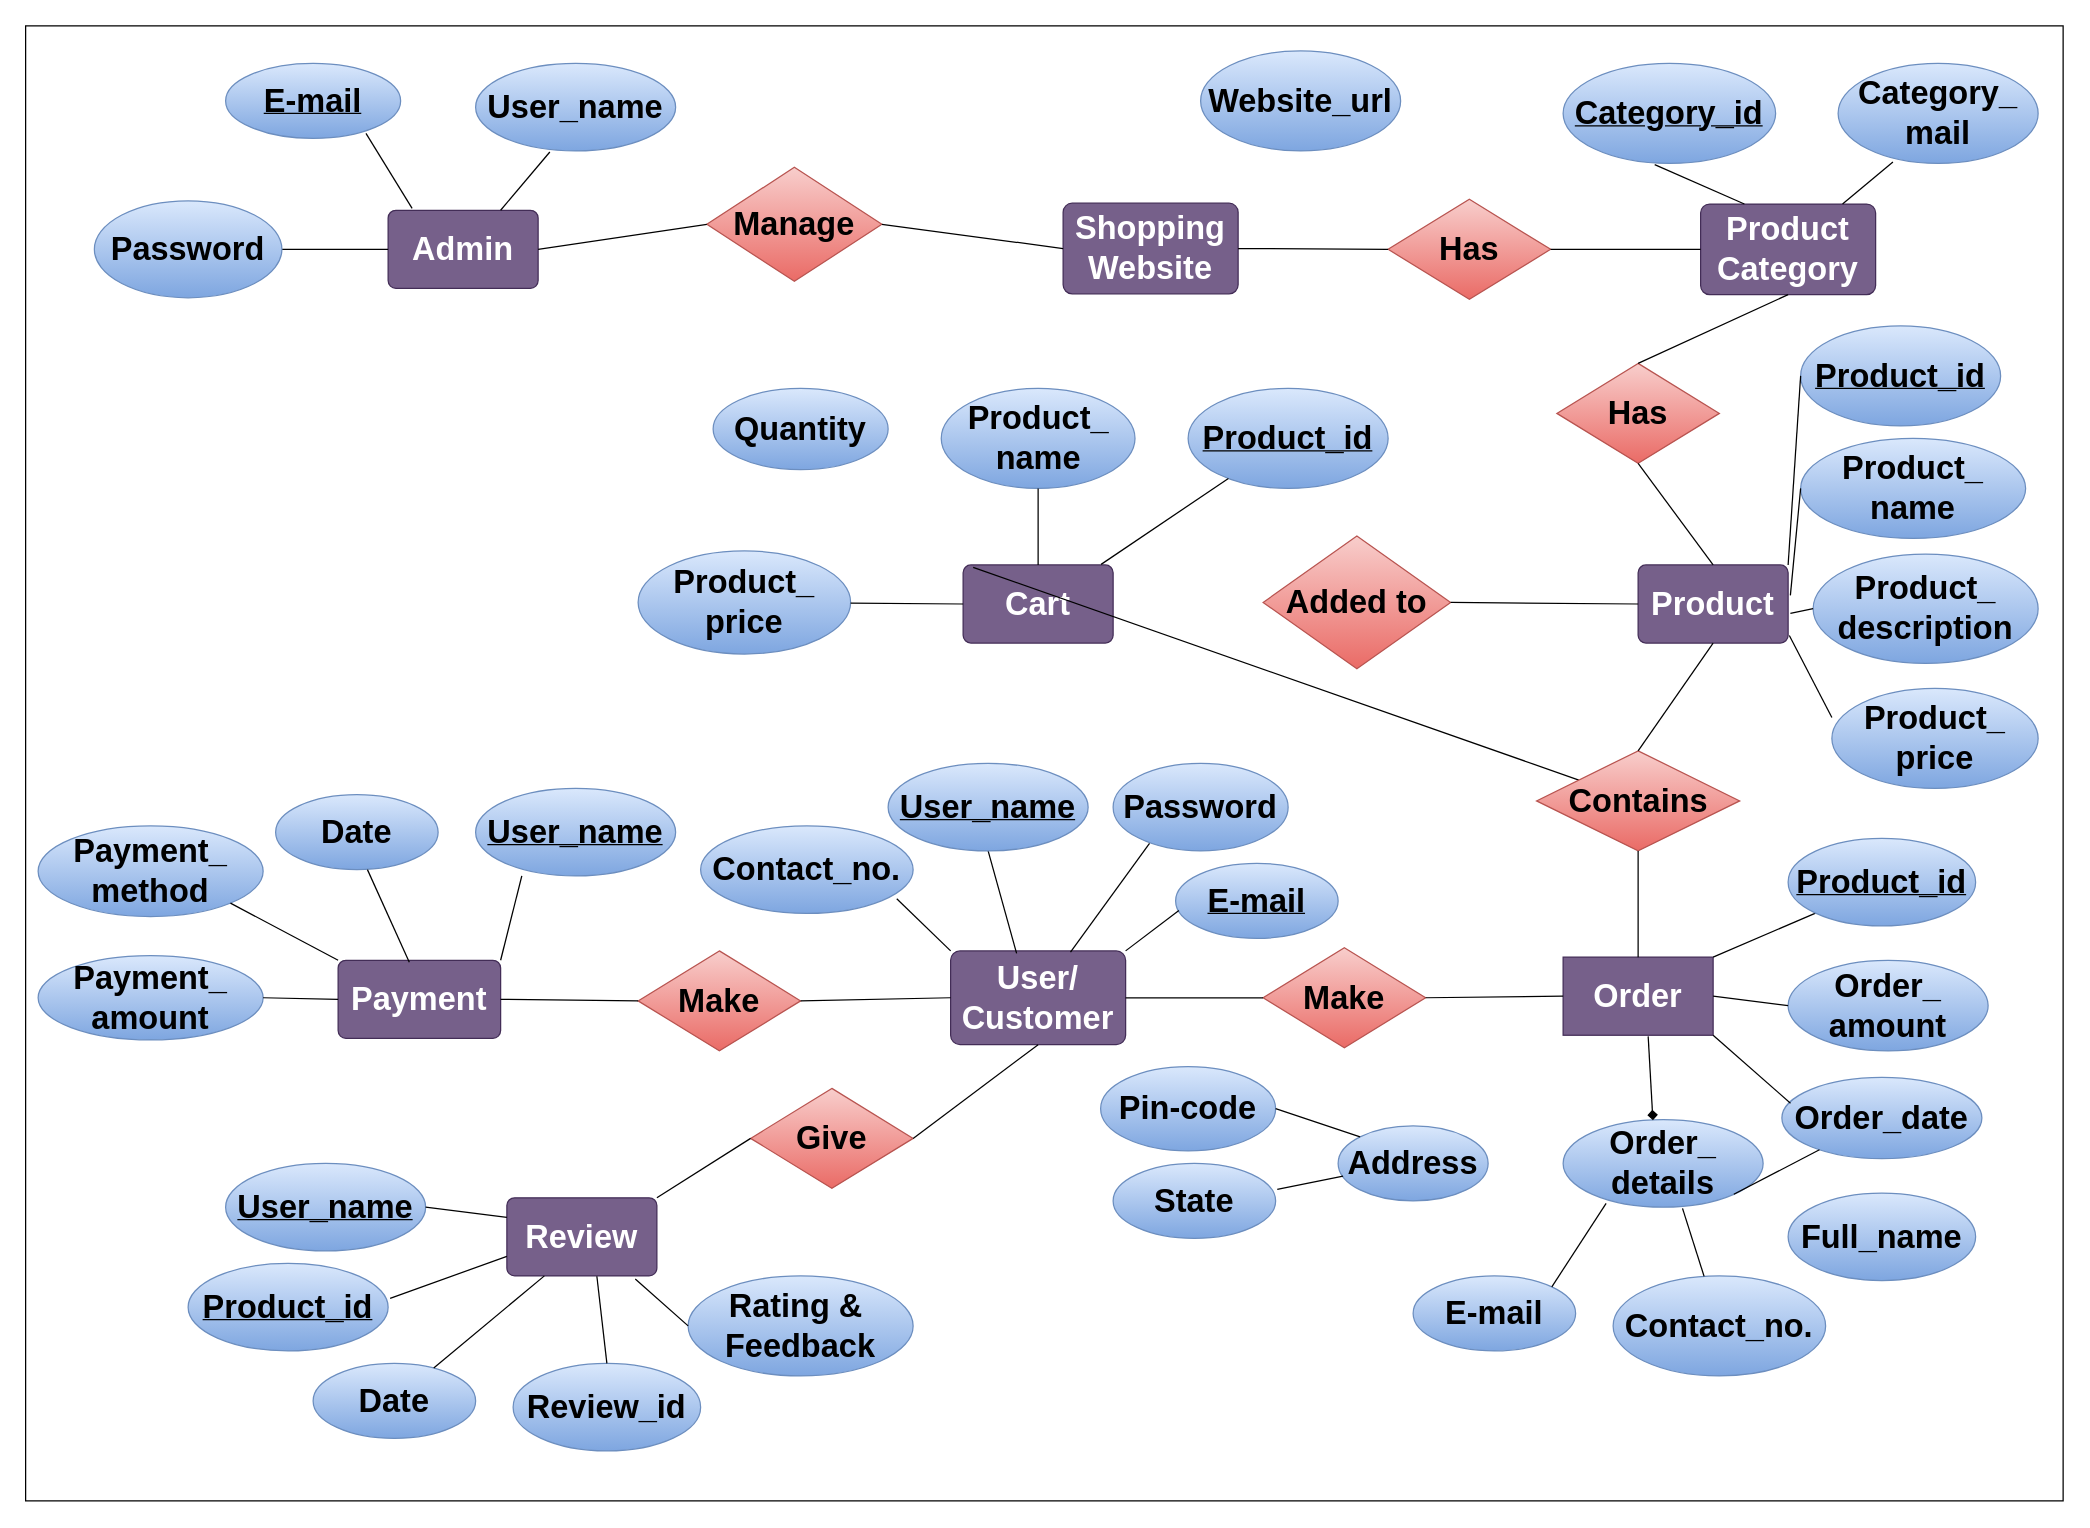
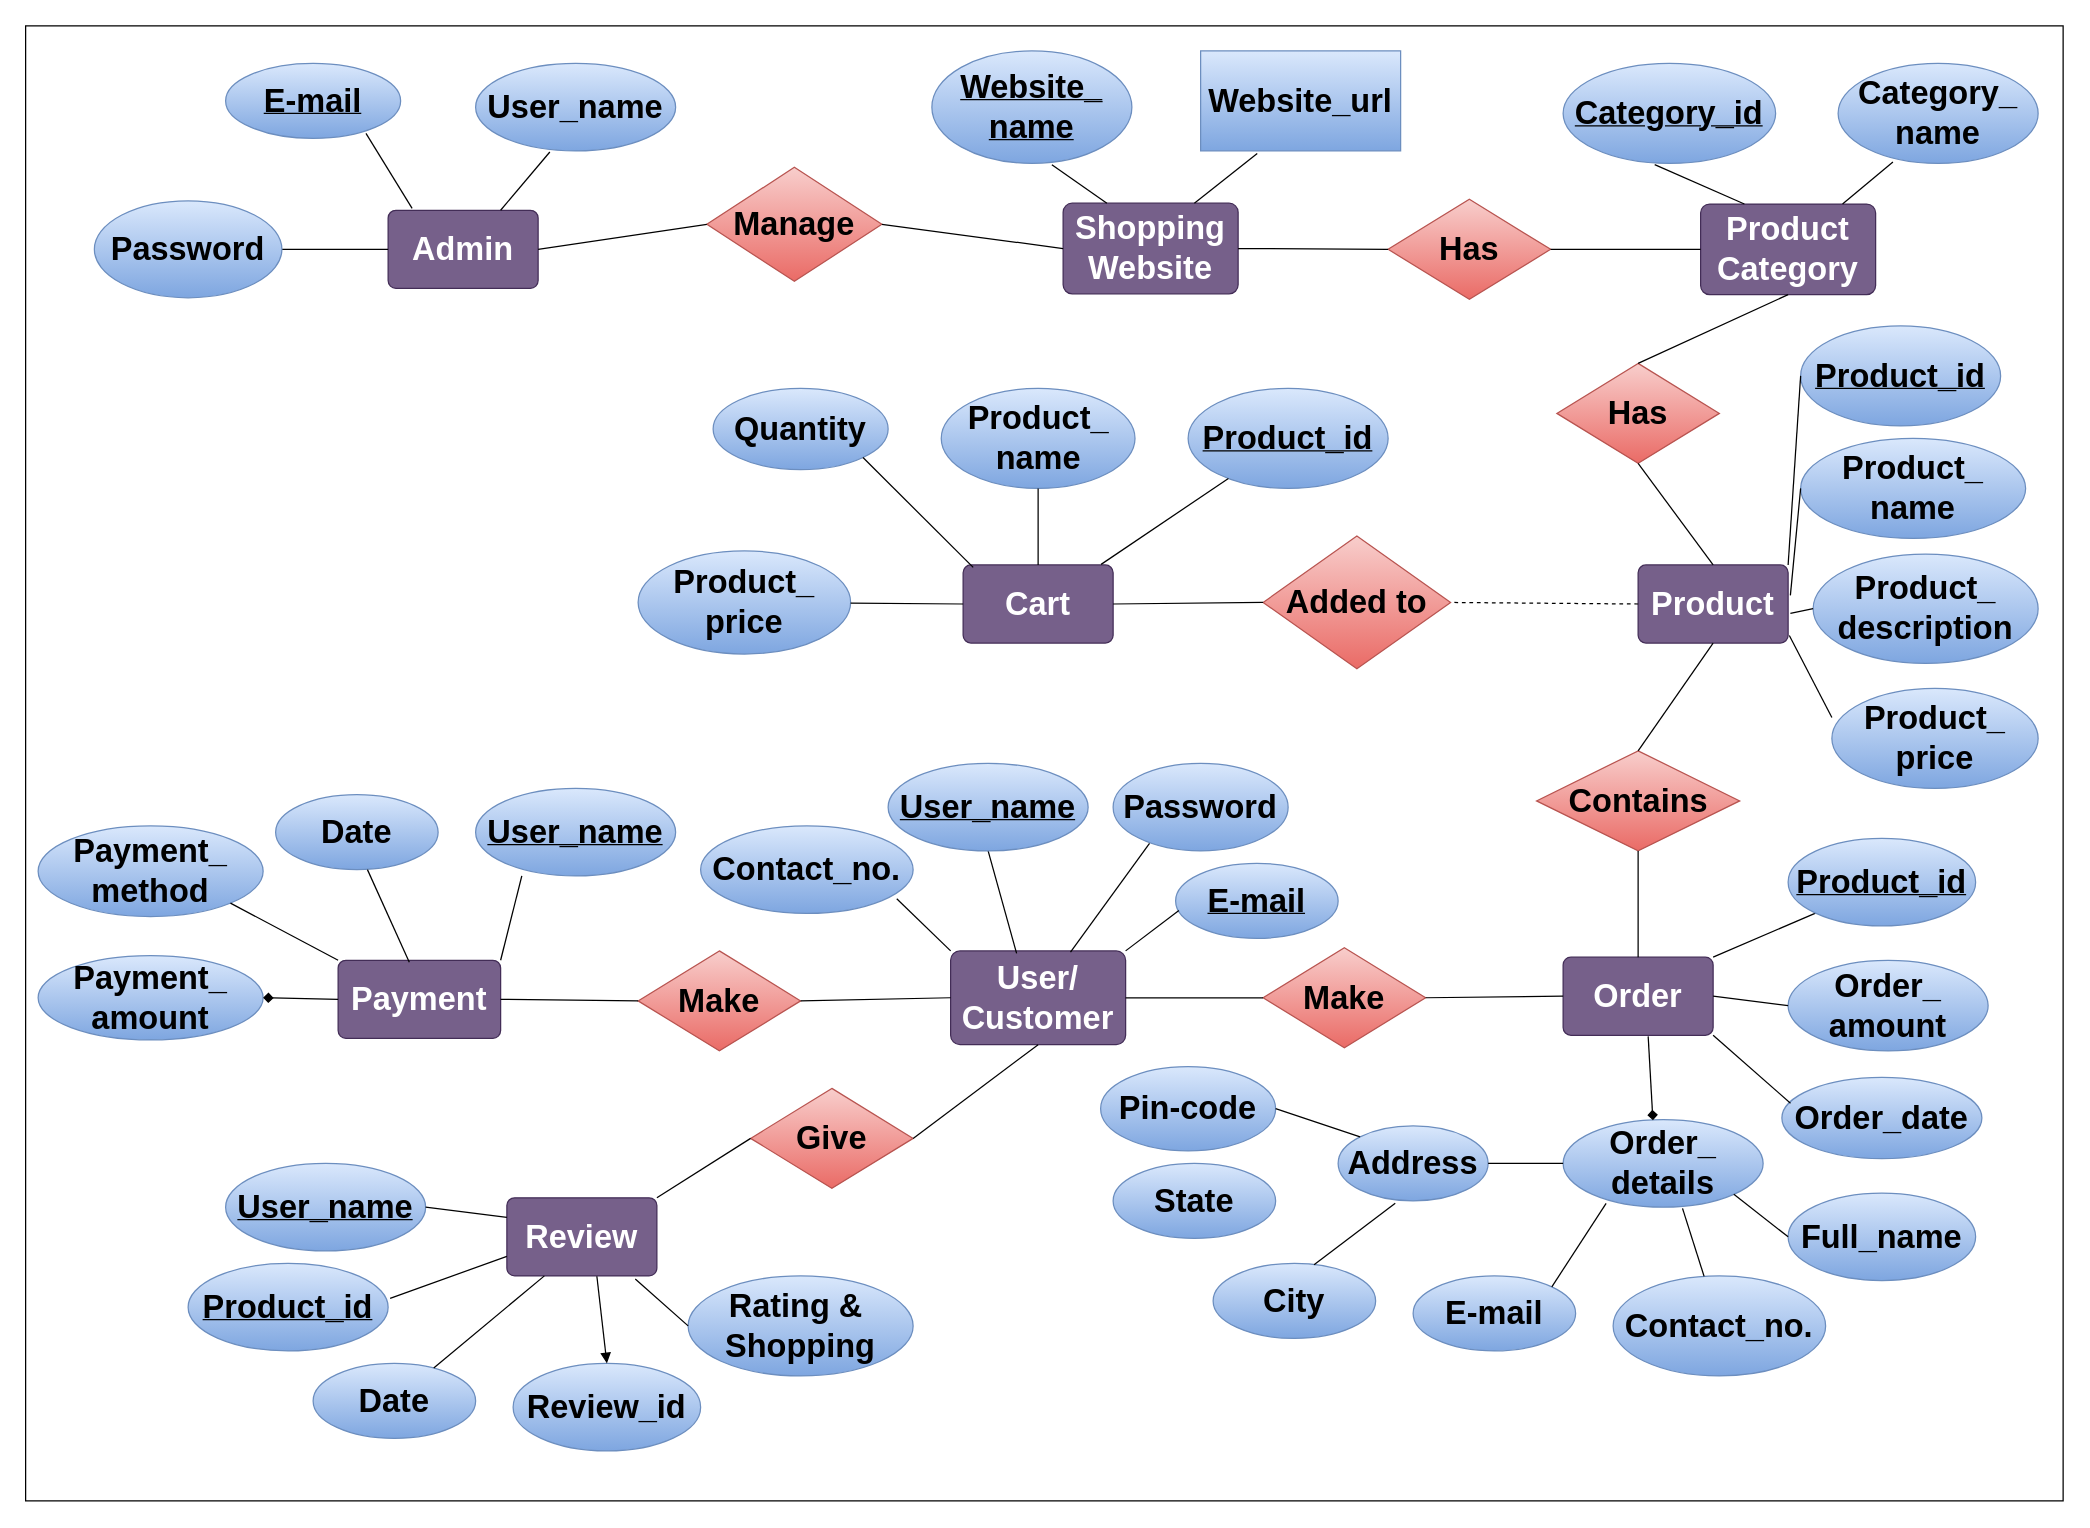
(1301, 101) -> (1301, 101)
none -> (1032, 107)
(1938, 113) -> (1938, 113)
none -> (1226, 178)
none -> (1079, 183)
none -> (1188, 603)
(1543, 603) -> (1543, 603)
(1276, 673) -> (918, 513)
(1638, 996) -> (1638, 996)
(268, 998) -> (273, 998)
none -> (1525, 1163)
(1777, 1172) -> (1761, 1215)
(1310, 1183) -> none
none -> (1354, 1234)
none -> (1294, 1301)
(801, 1326) -> (801, 1326)
(606, 1356) -> (605, 1351)
